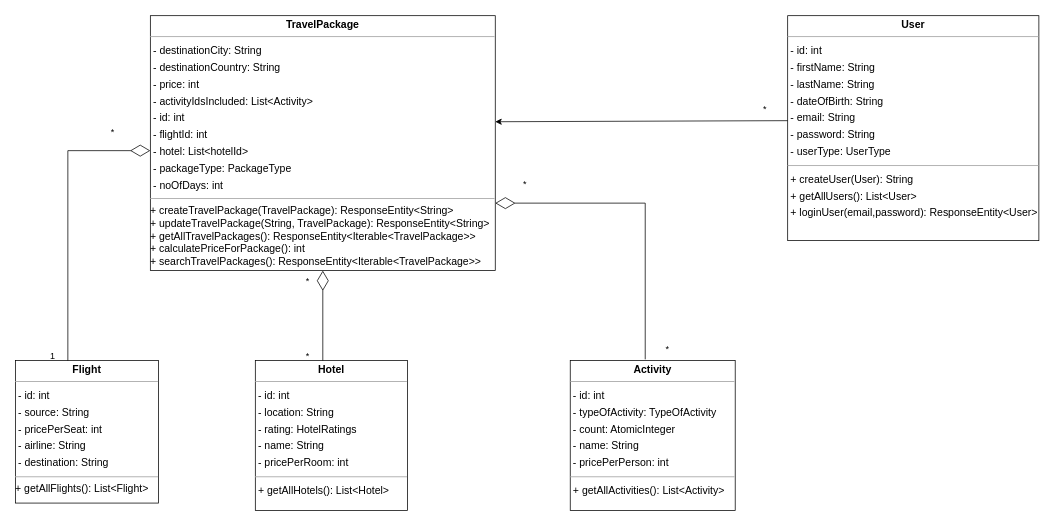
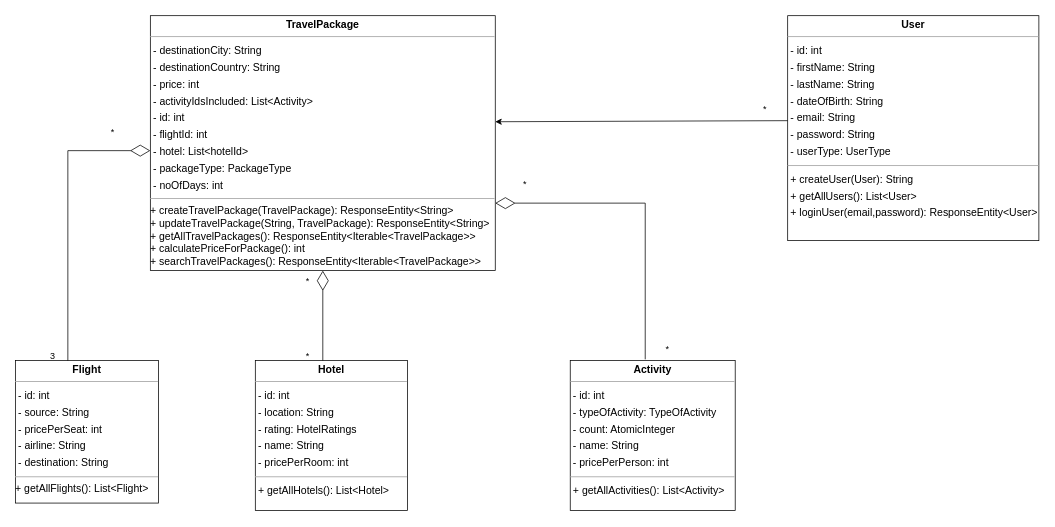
(53, 357) -> (53, 357)
